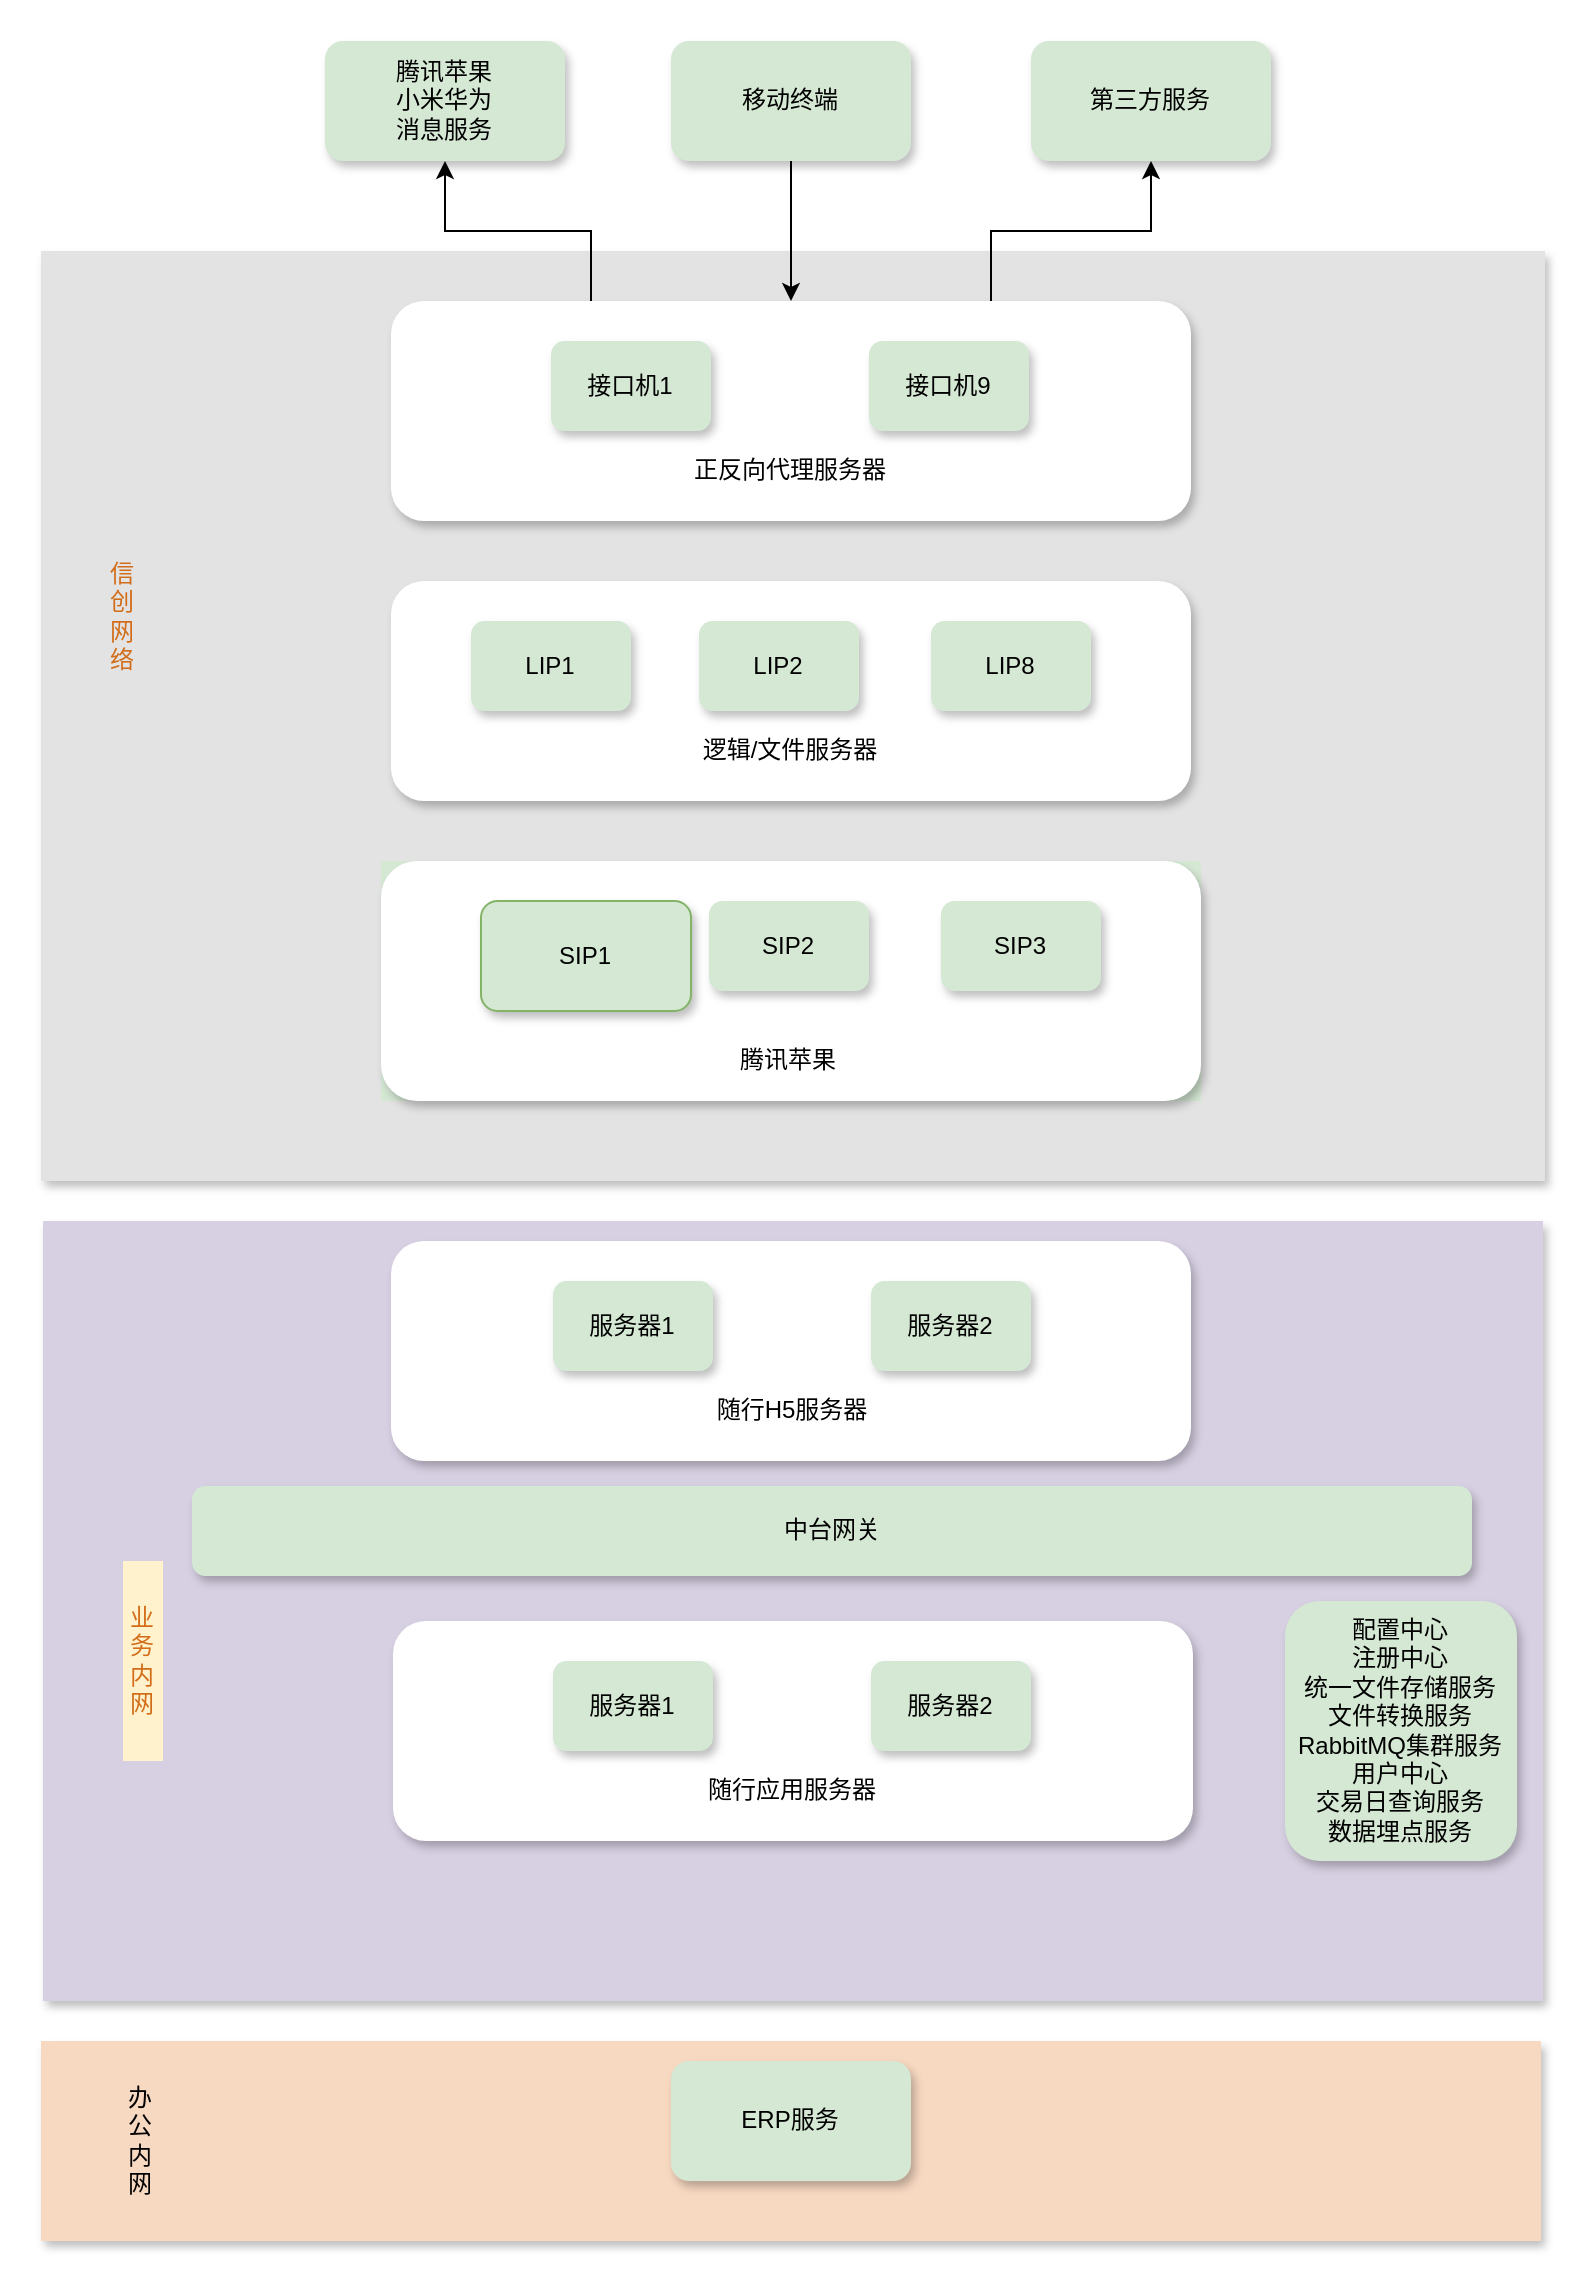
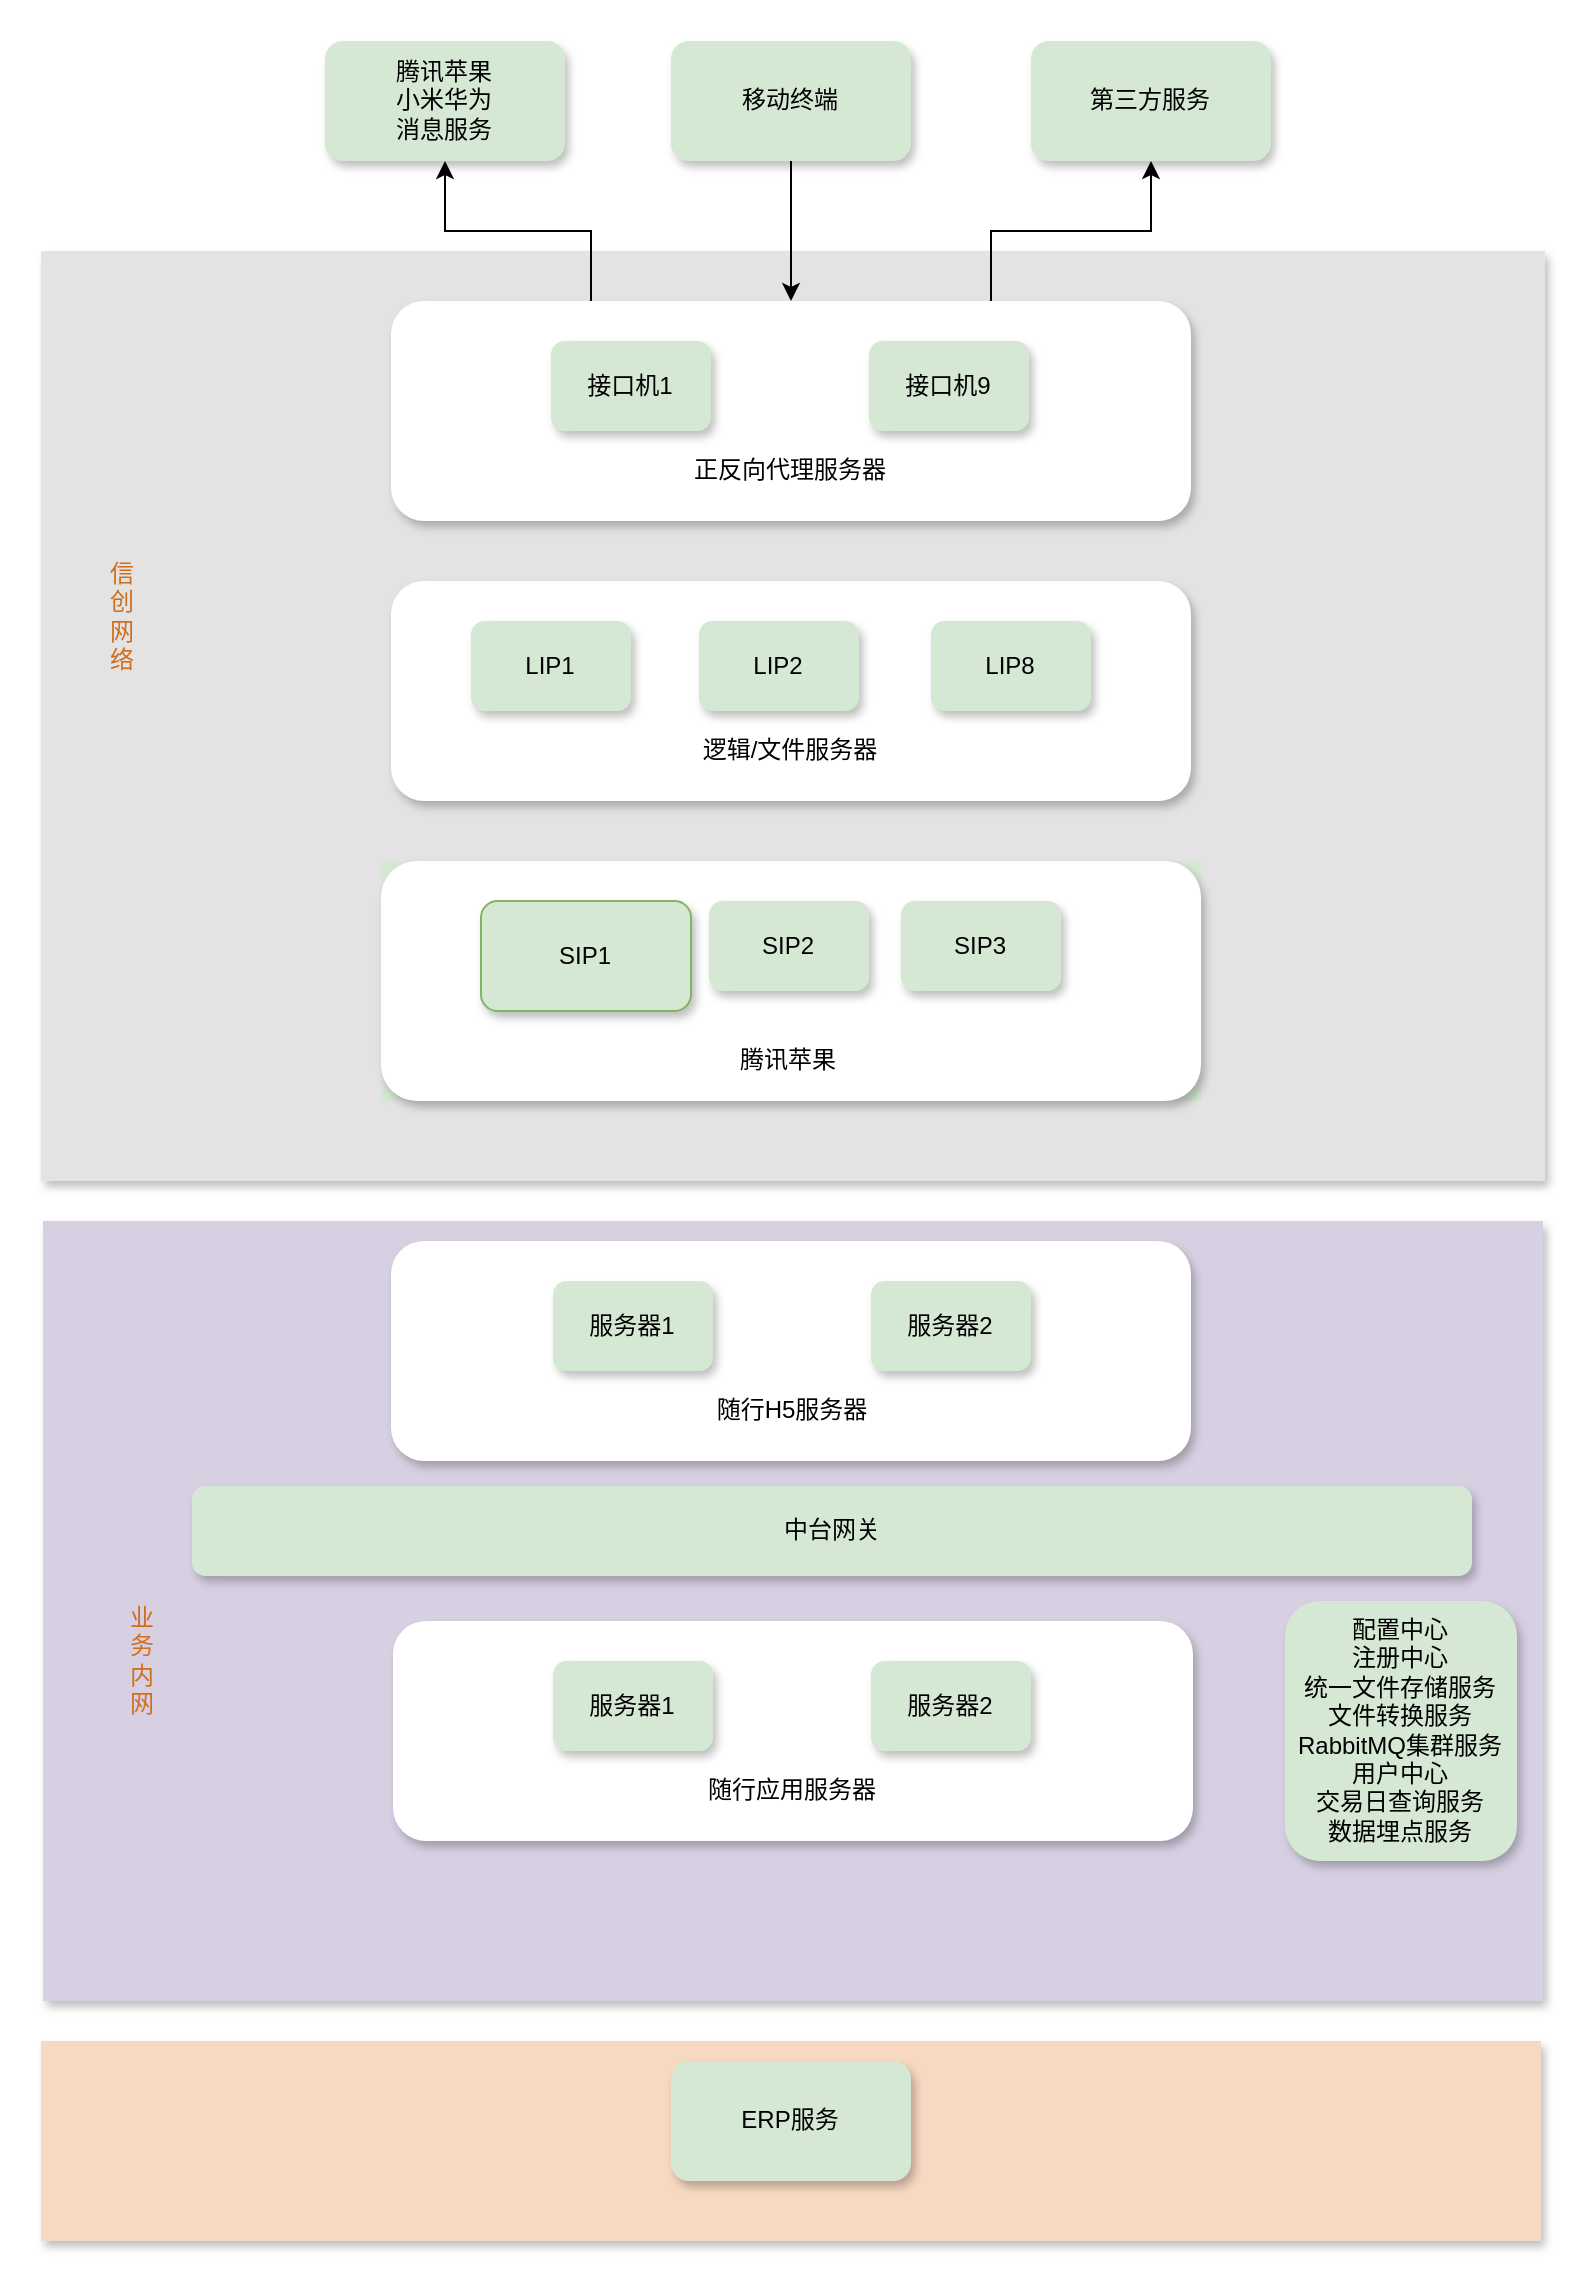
(1021, 946) -> (981, 946)
(143, 1661) -> (143, 1661)
(141, 2141) -> none
